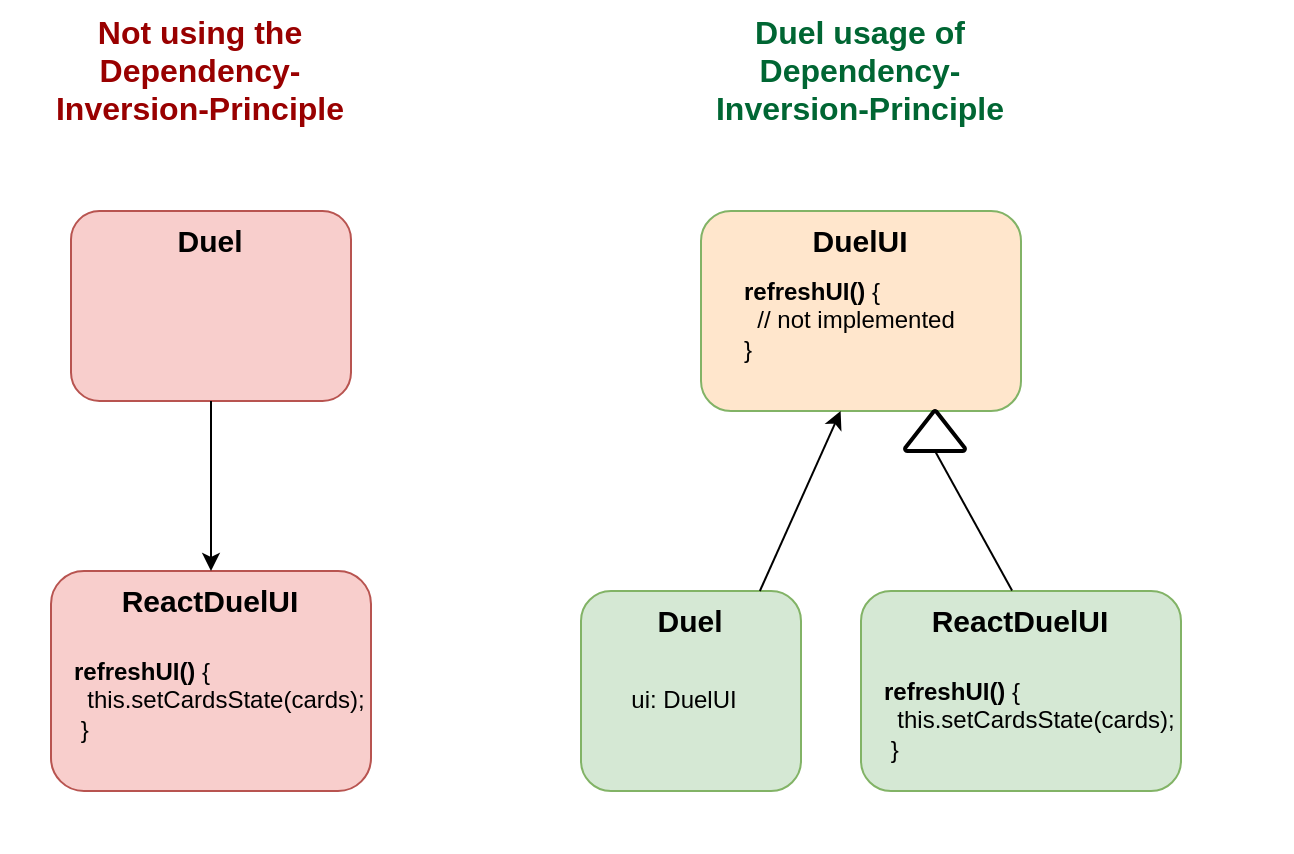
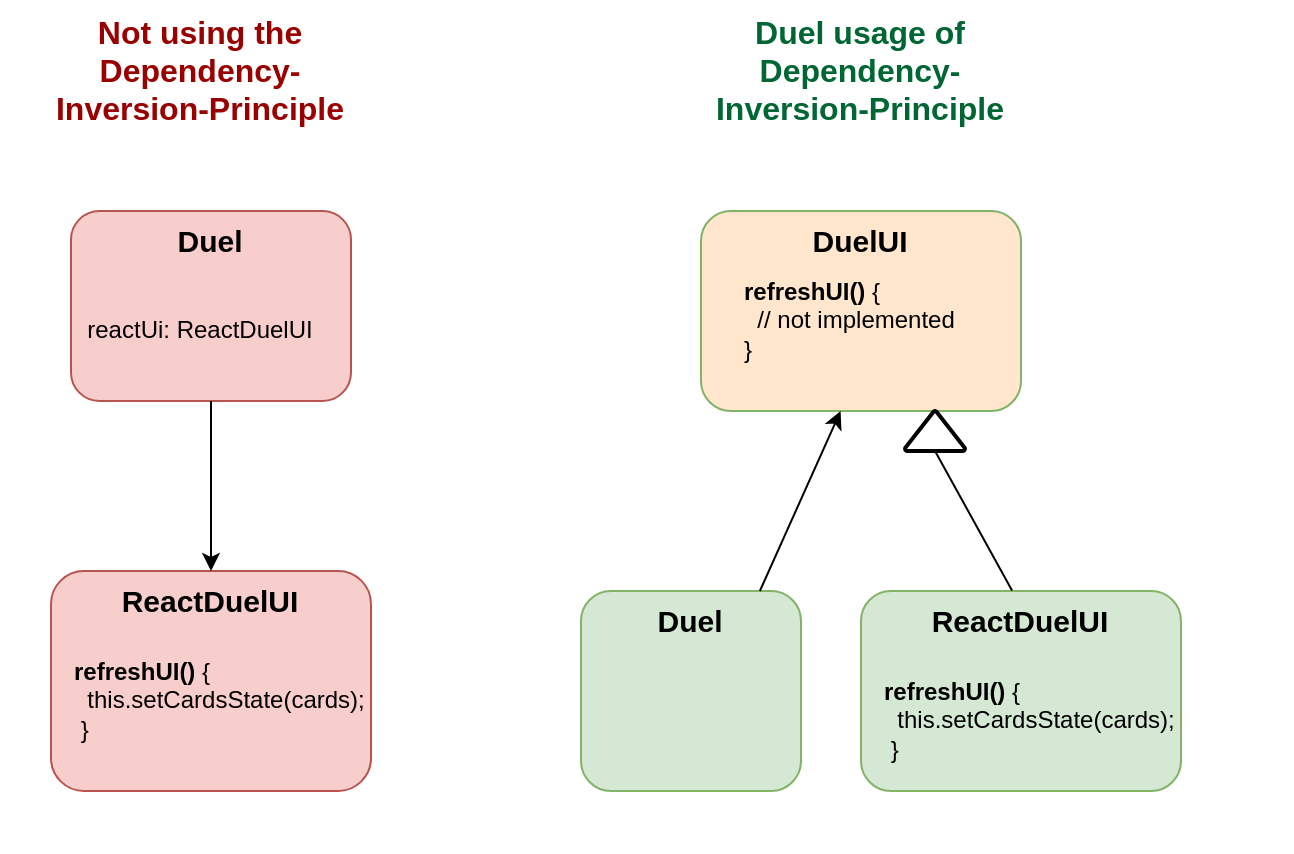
none -> (201, 331)
(685, 701) -> none
